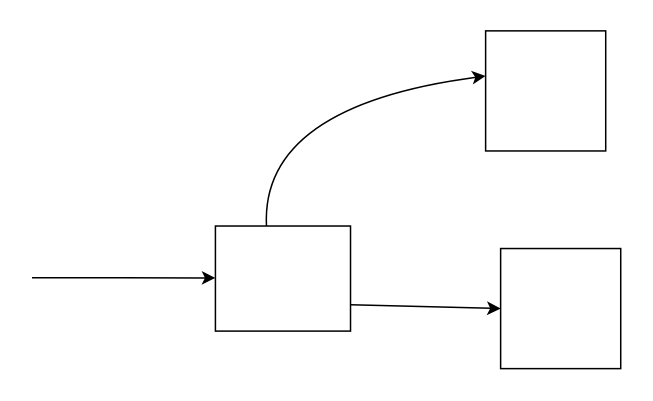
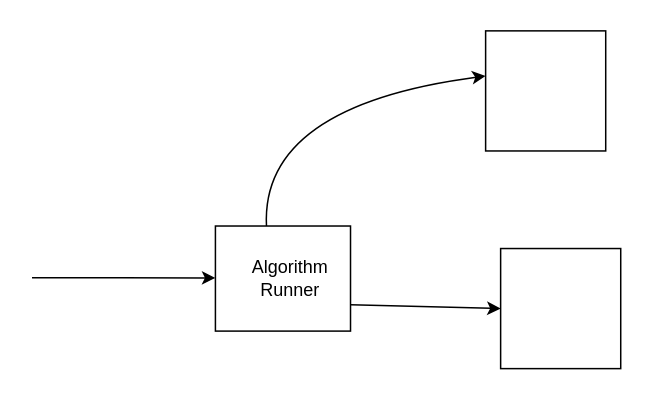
none -> (290, 278)
